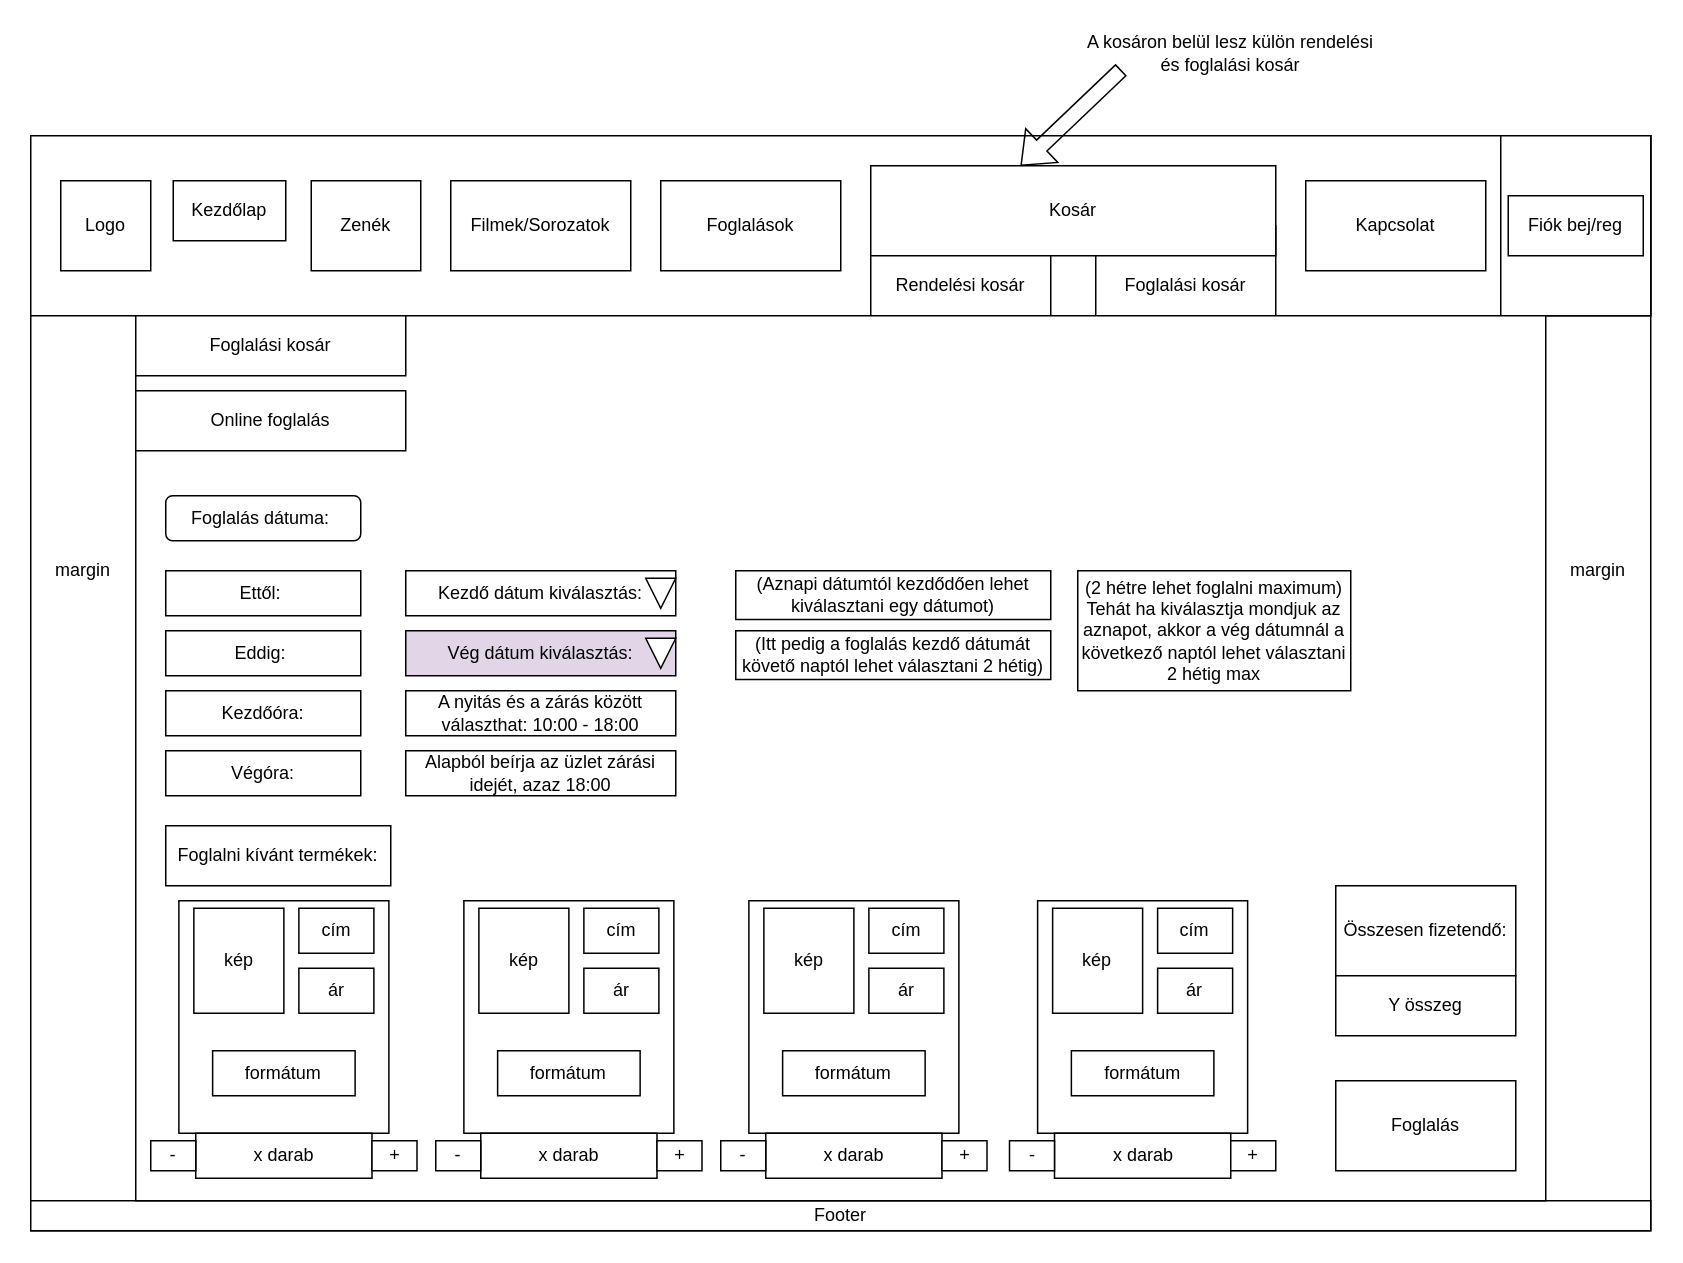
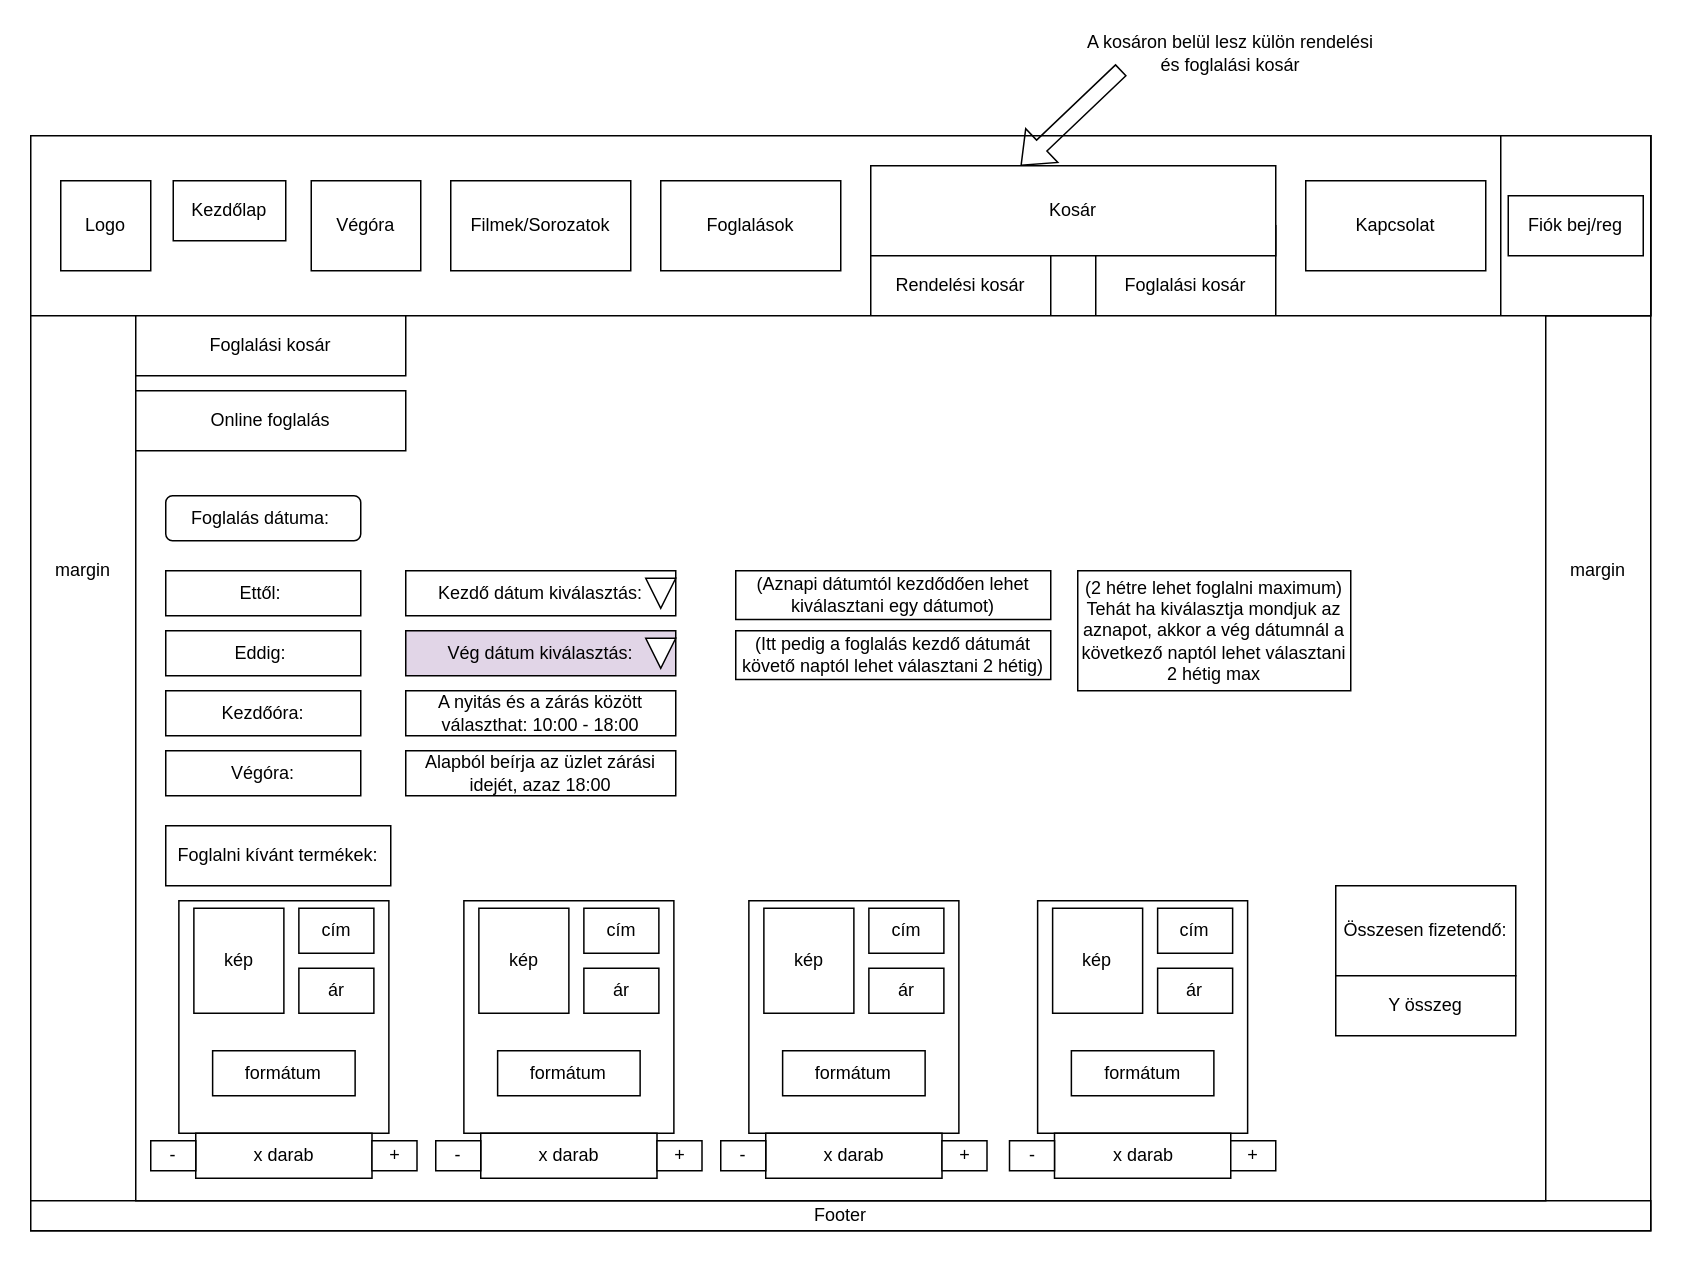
(366, 226) -> (366, 226)
(1426, 1126) -> none
